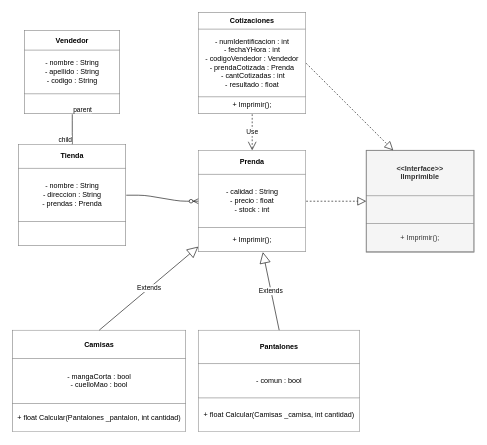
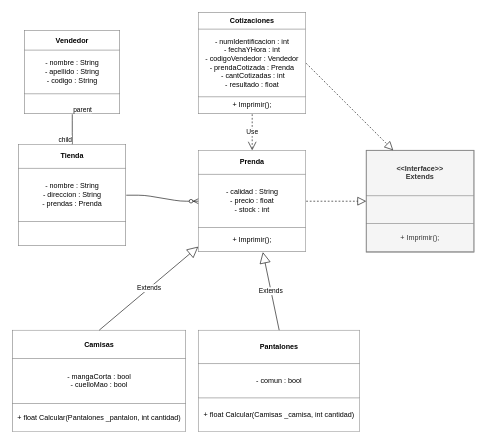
(393, 163) -> (393, 163)
